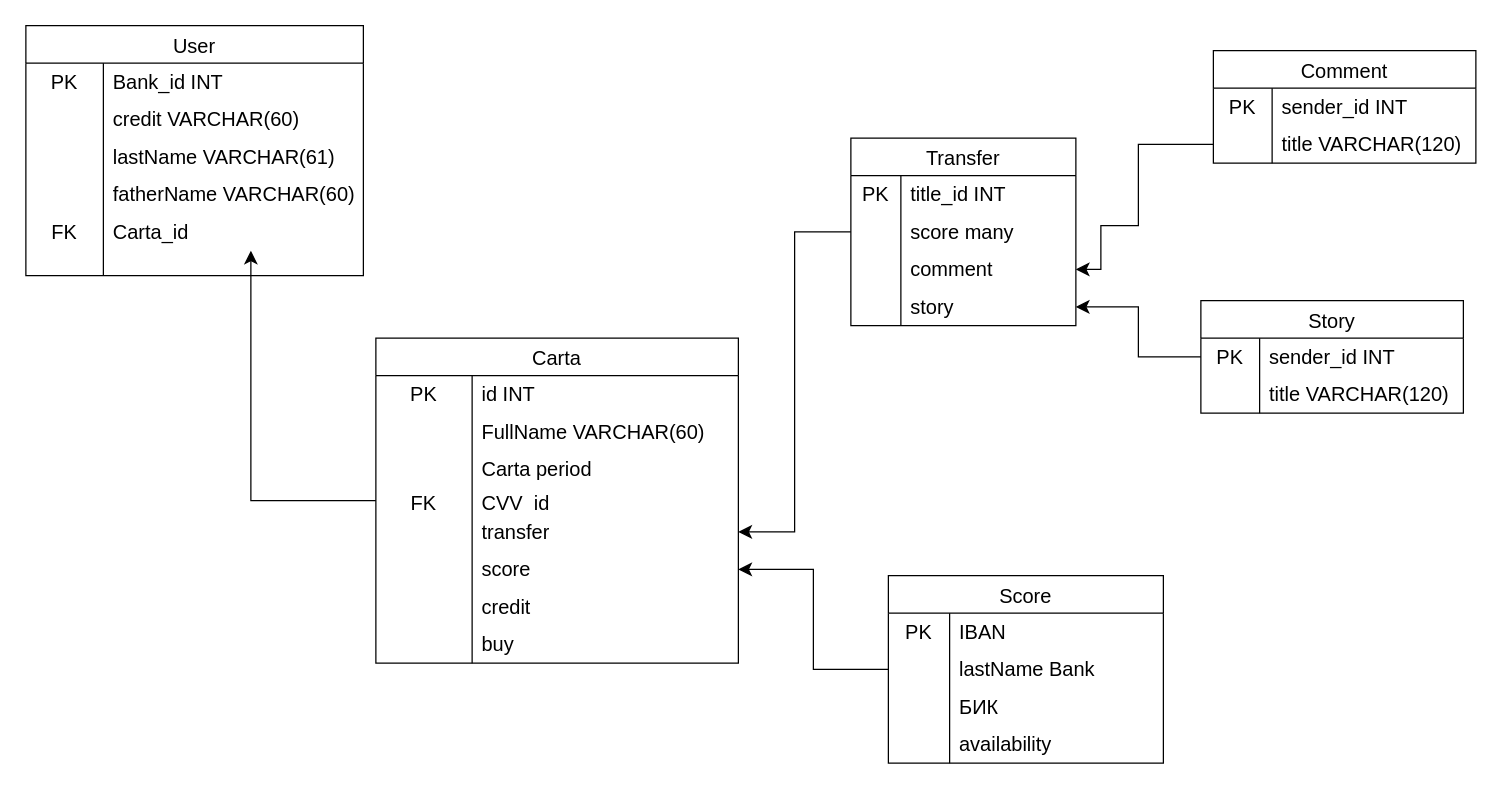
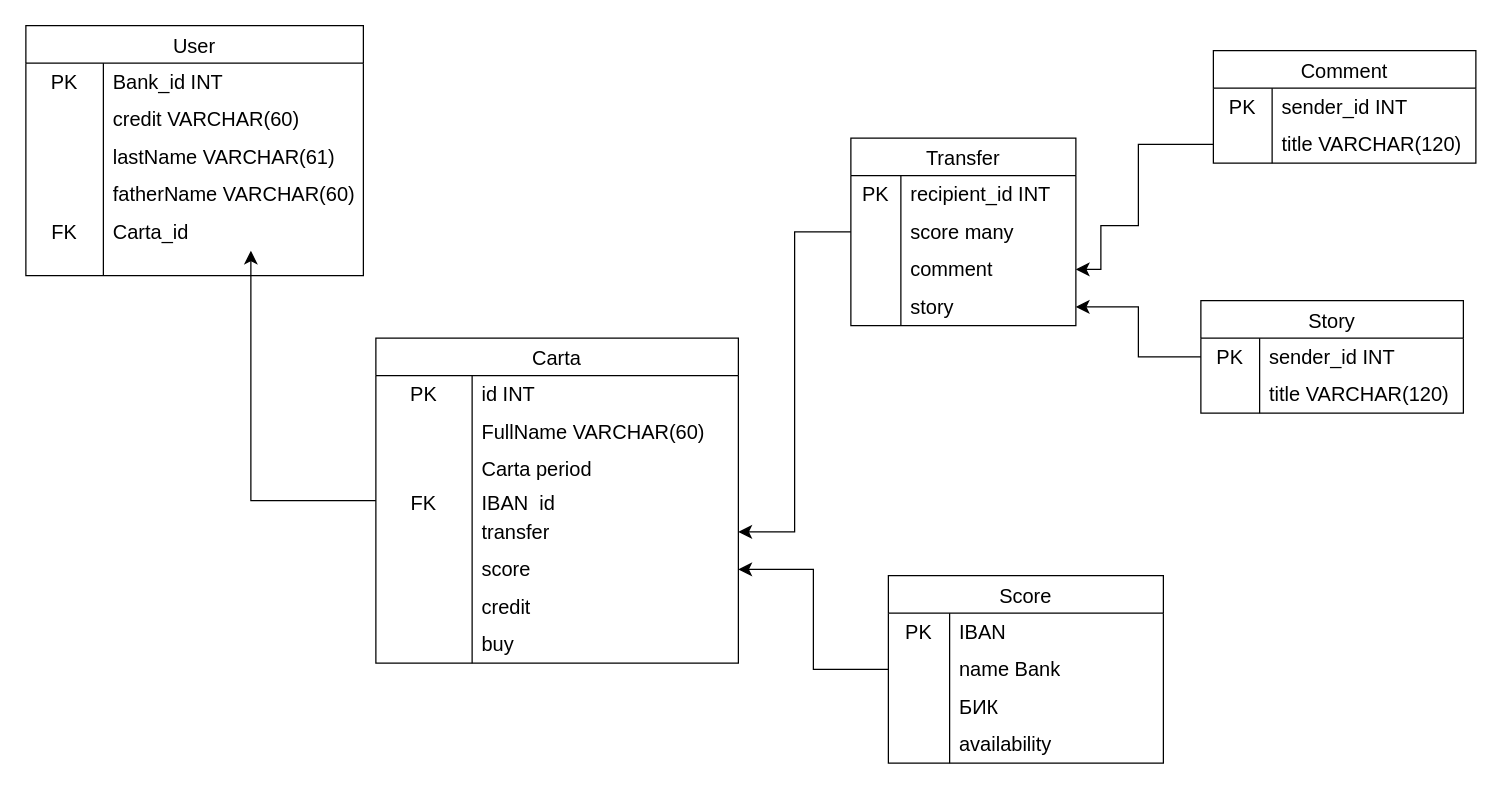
(967, 194) -> (990, 194)
(513, 501) -> (518, 501)
(1027, 669) -> (1007, 669)
